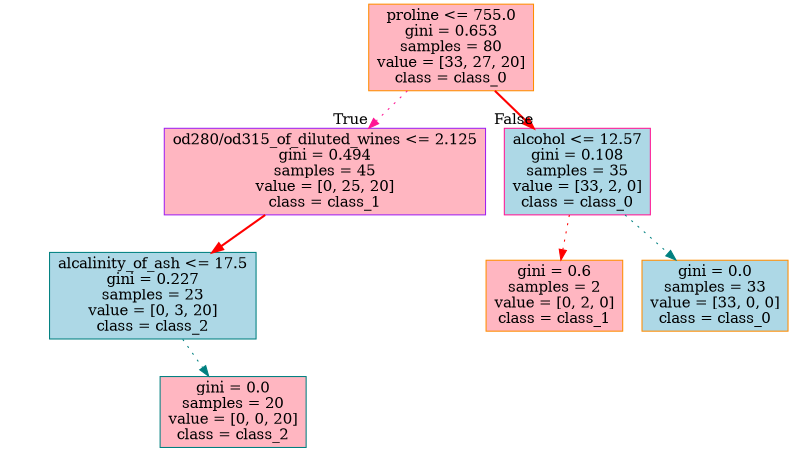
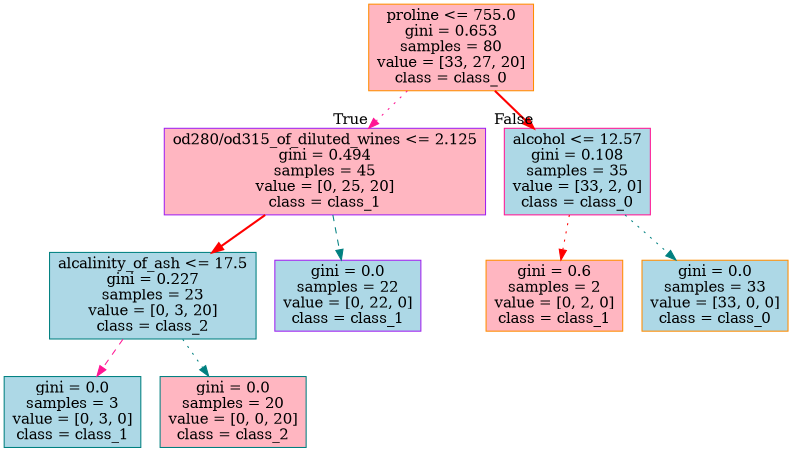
none -> (348, 296)
none -> (72, 412)
